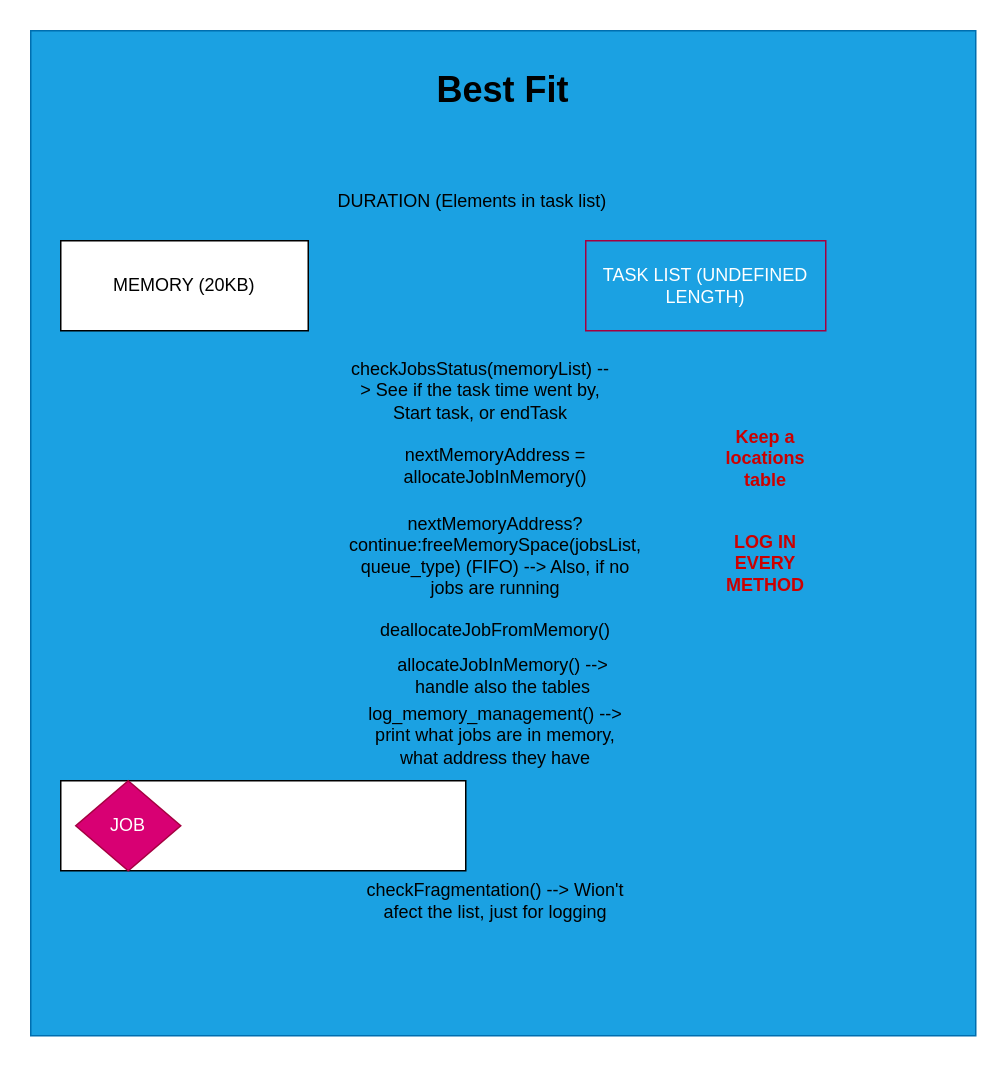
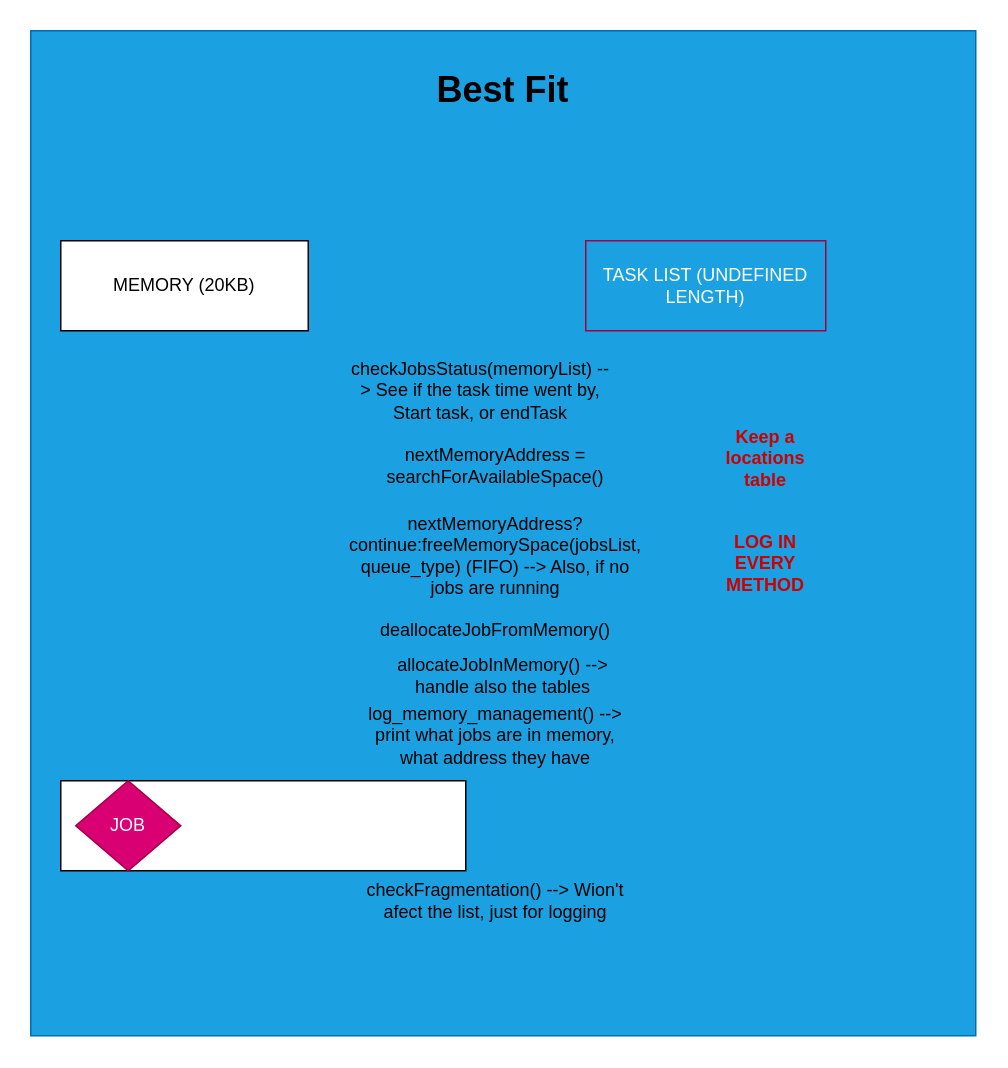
(473, 200) -> none
(496, 466) -> (496, 466)
